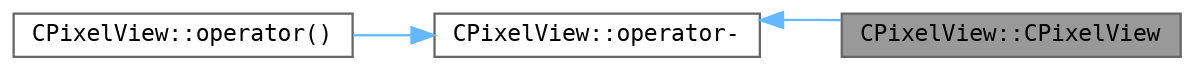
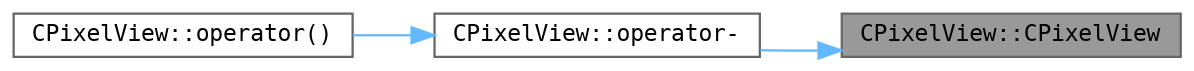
(812, 20) -> (789, 51)
